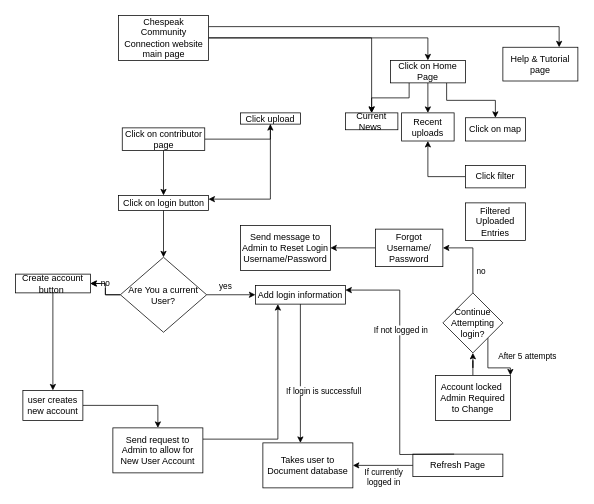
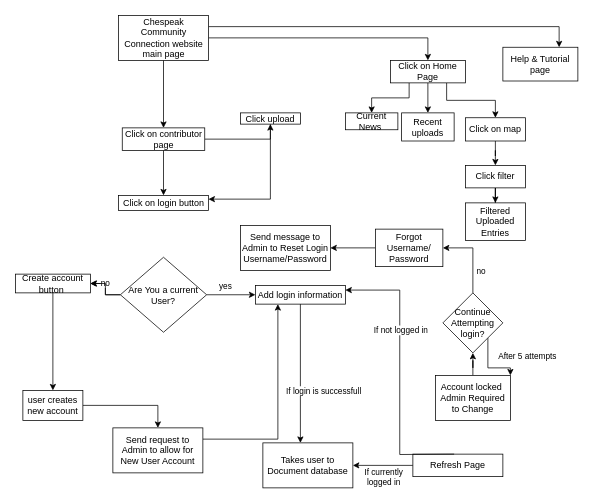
(372, 67) -> (164, 92)
none -> (495, 156)
(445, 177) -> (495, 198)
(164, 231) -> none
